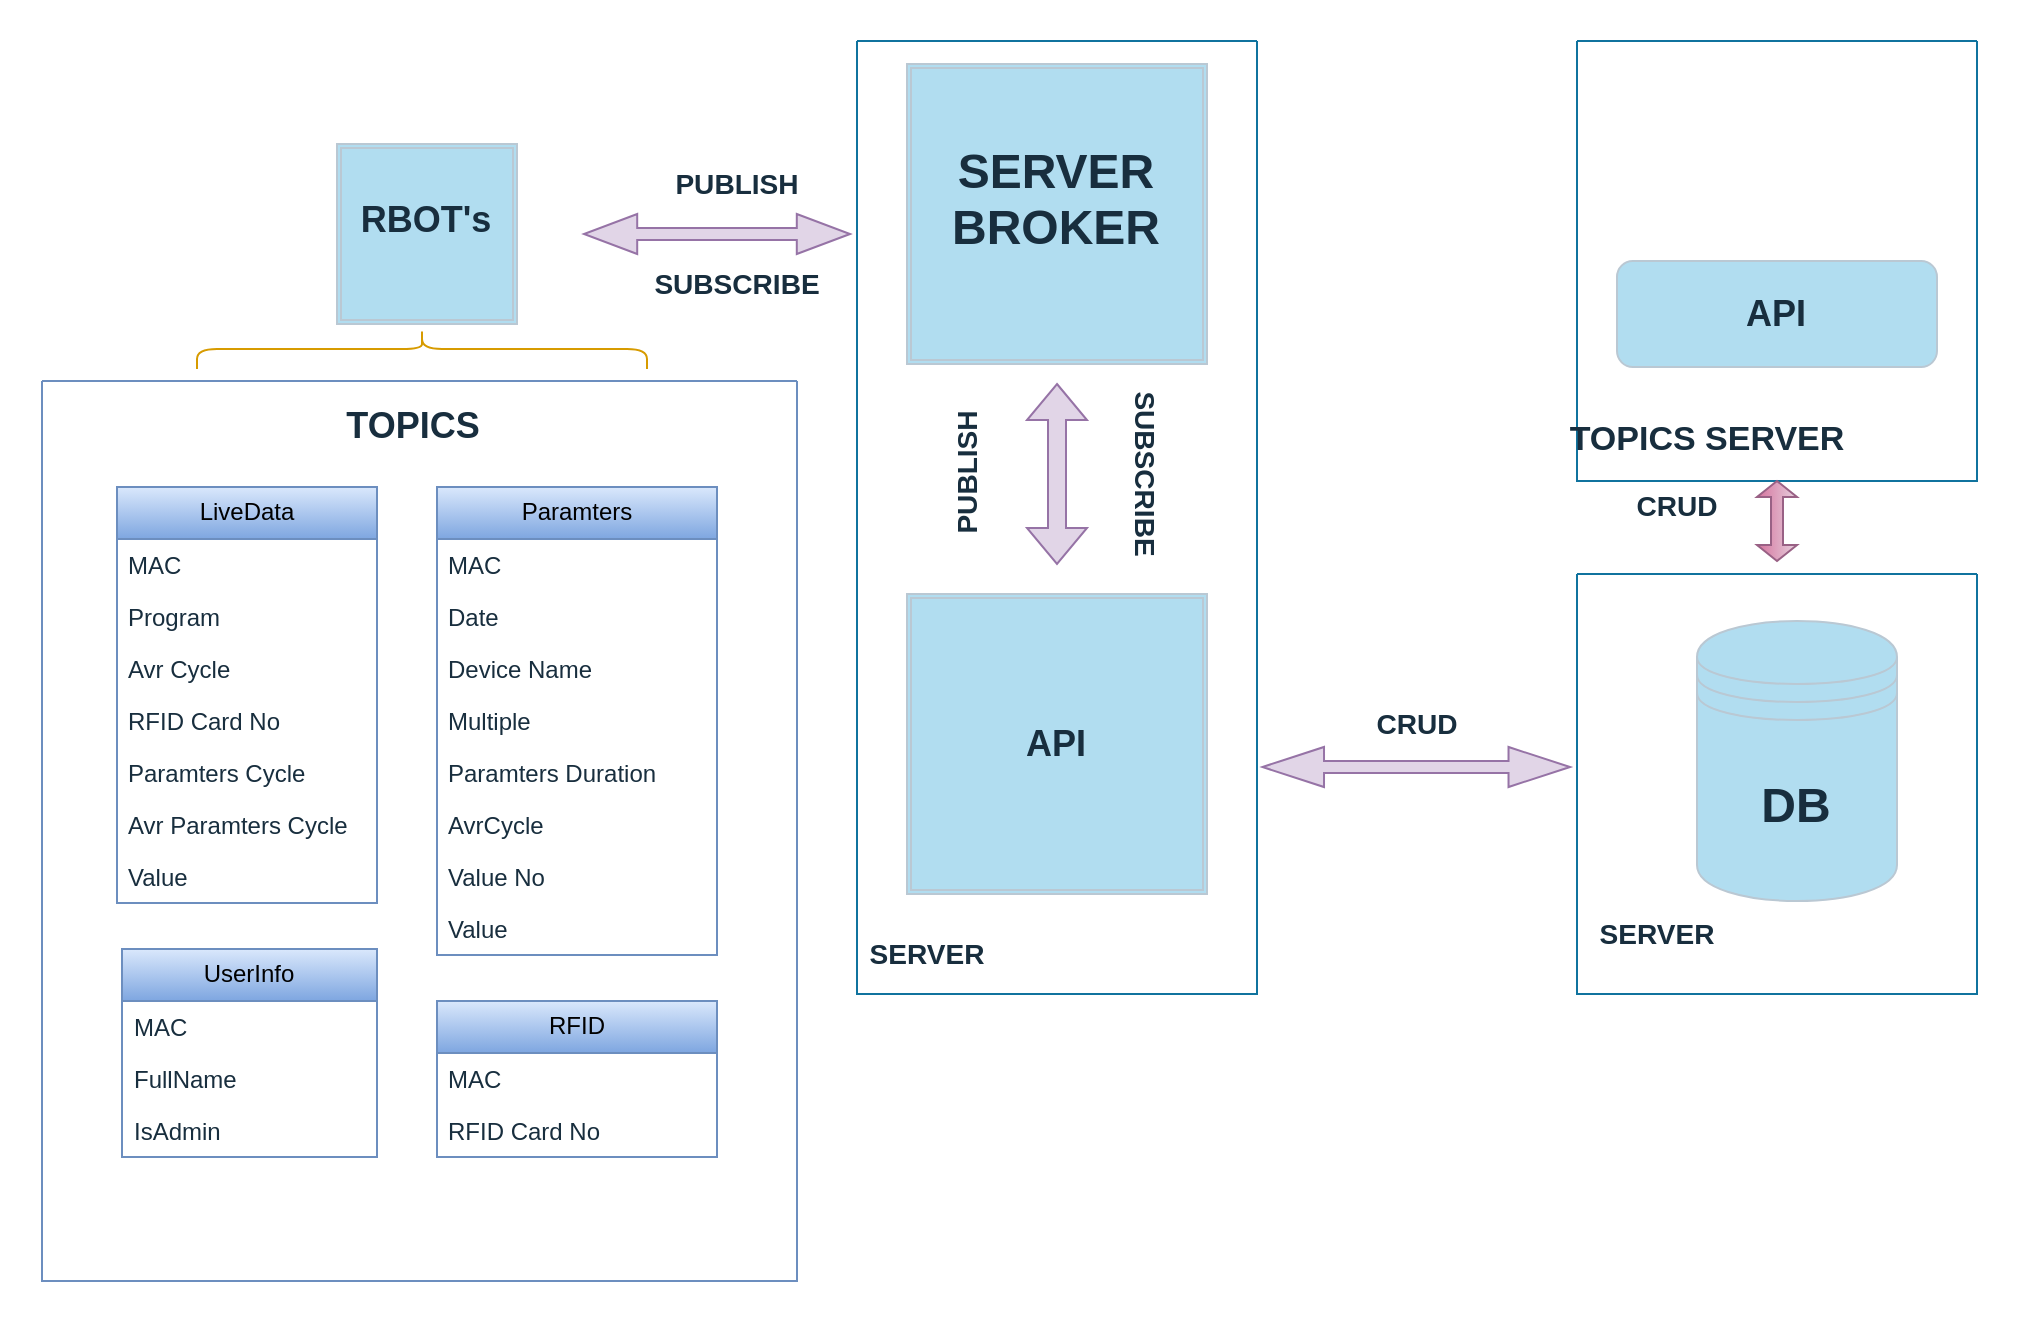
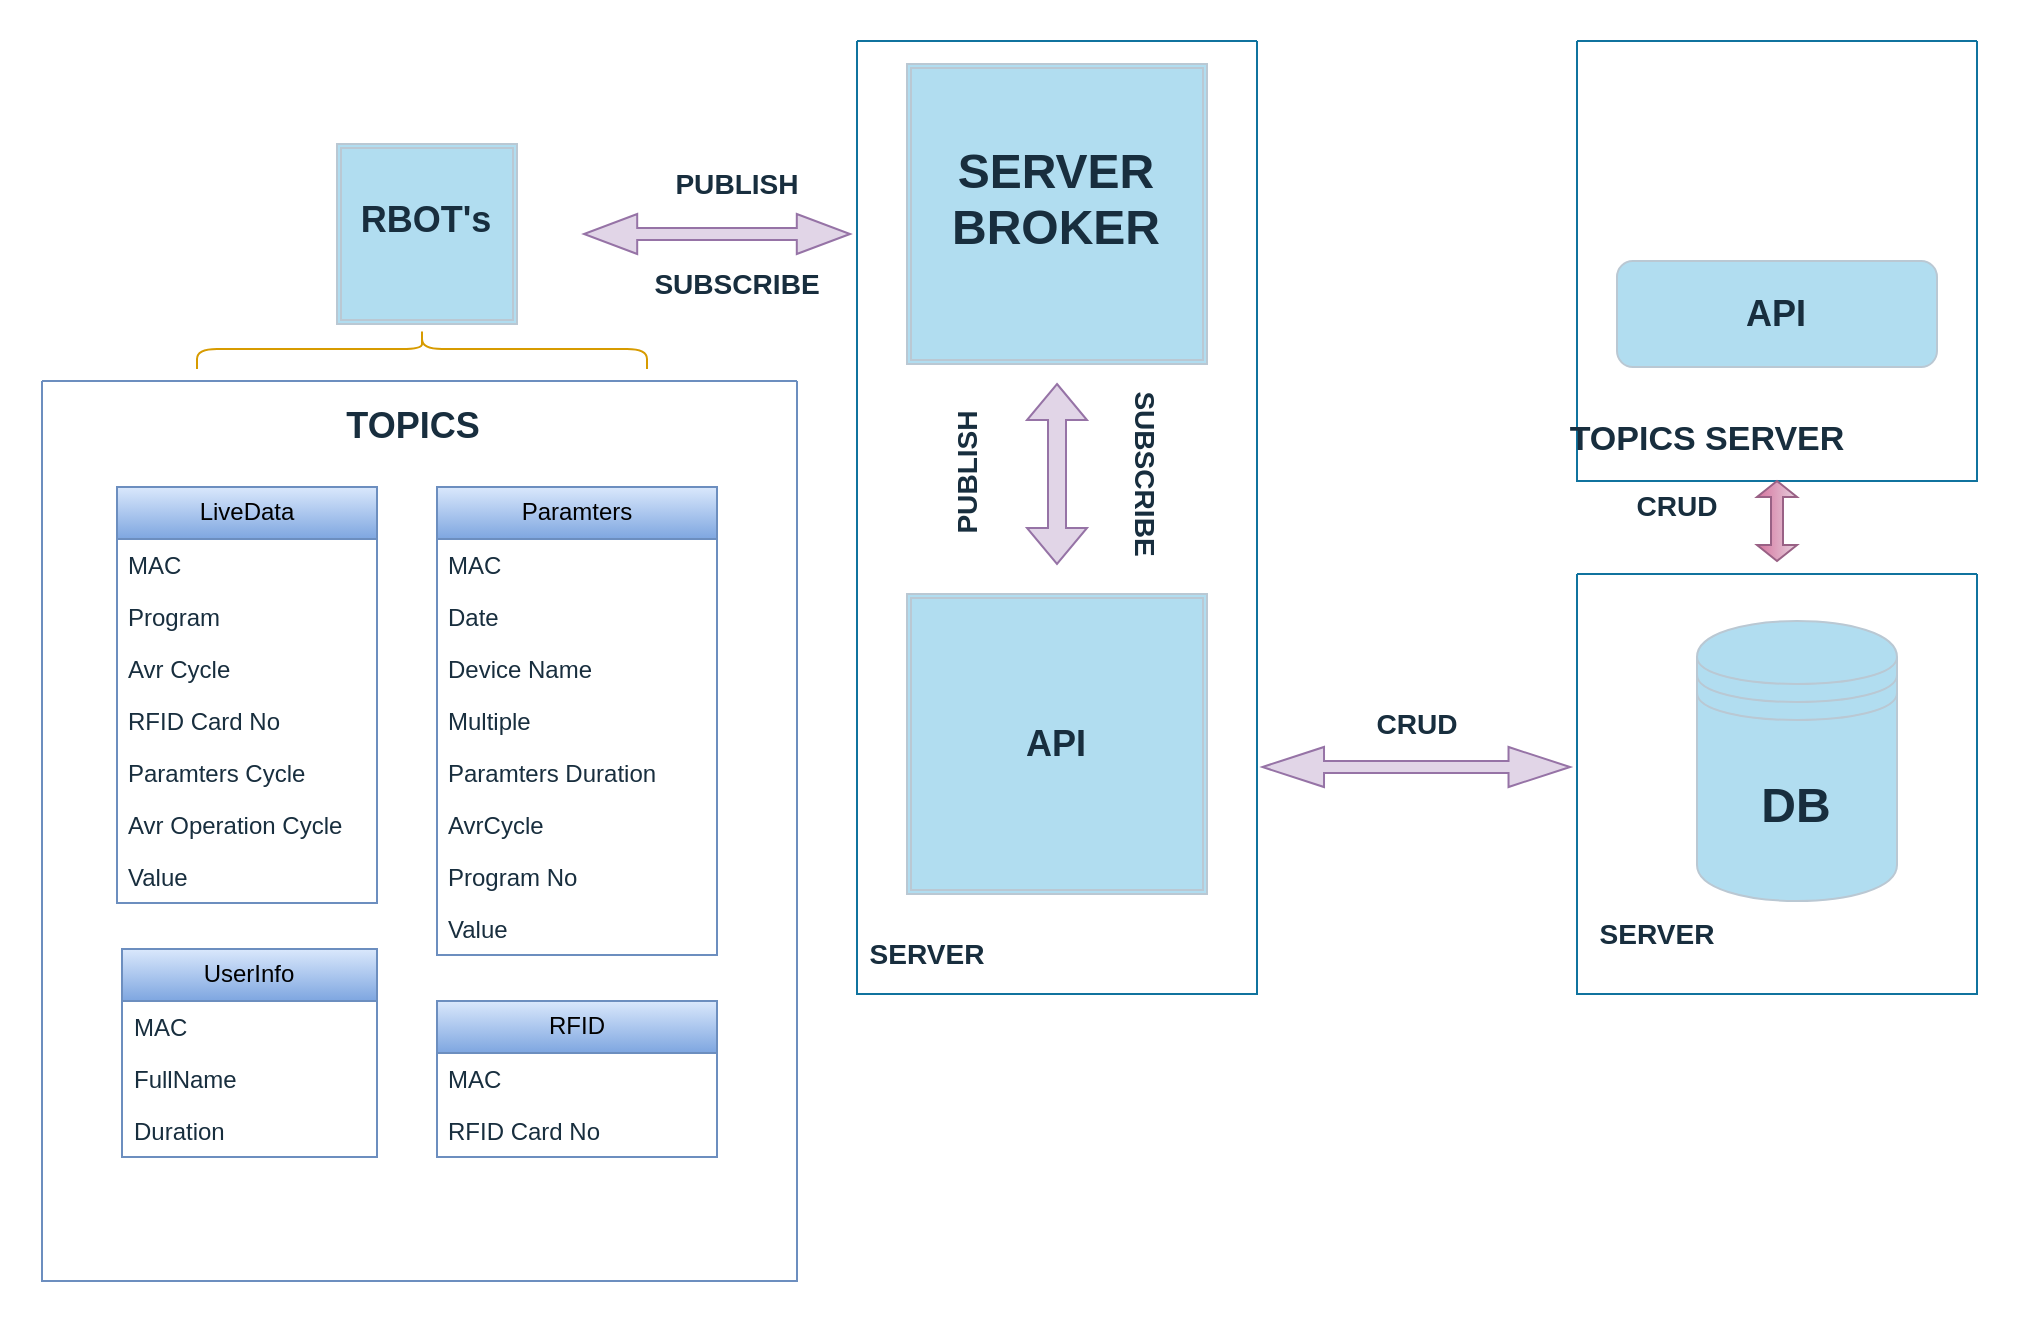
(247, 827) -> (244, 827)
(497, 879) -> (513, 879)
(179, 1133) -> (186, 1133)
